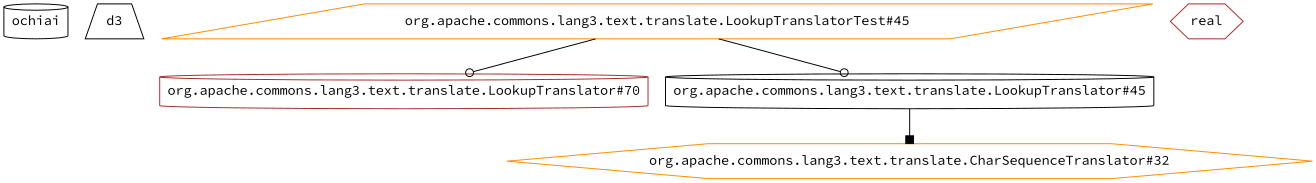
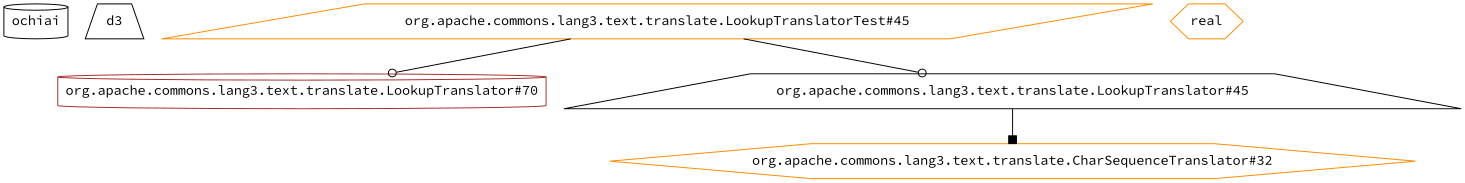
(1207, 21) -> (1207, 21)
(910, 91) -> (1013, 91)
